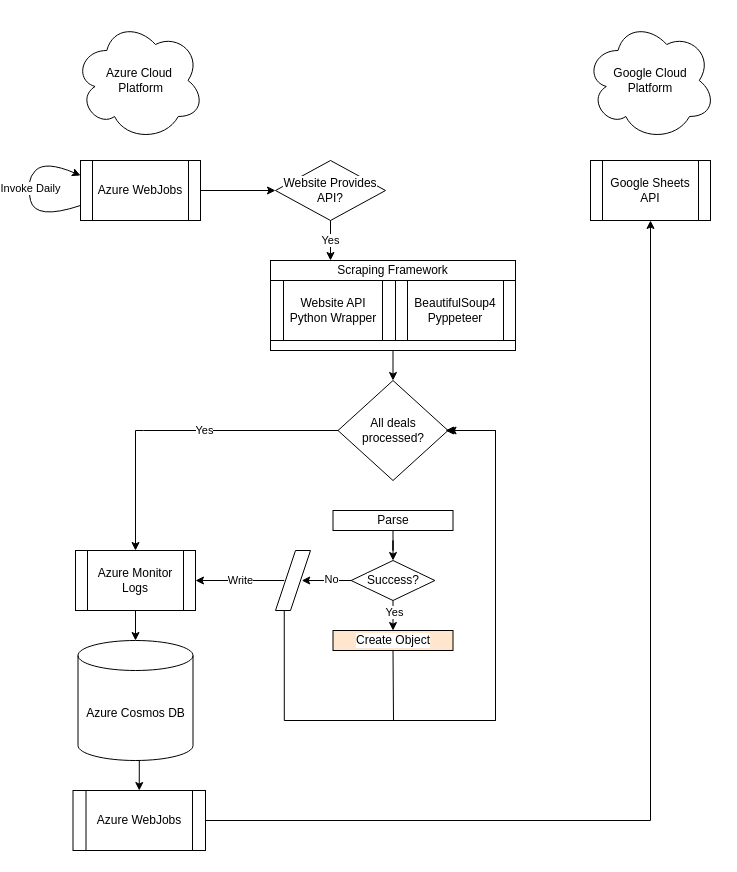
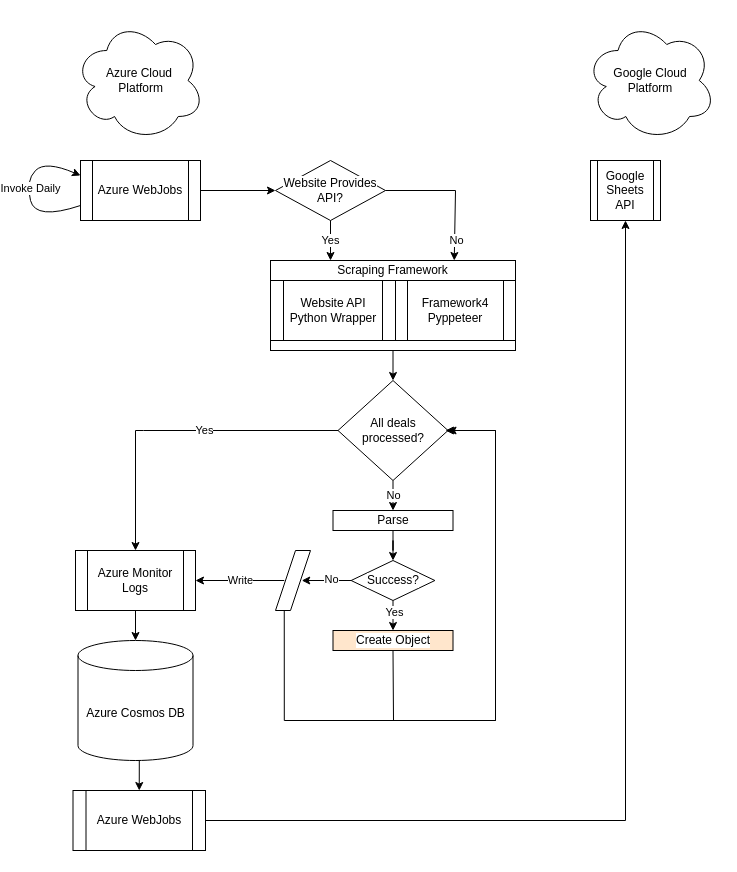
none -> (452, 191)
(651, 191) -> (626, 191)
(456, 311) -> (456, 311)
none -> (393, 492)
